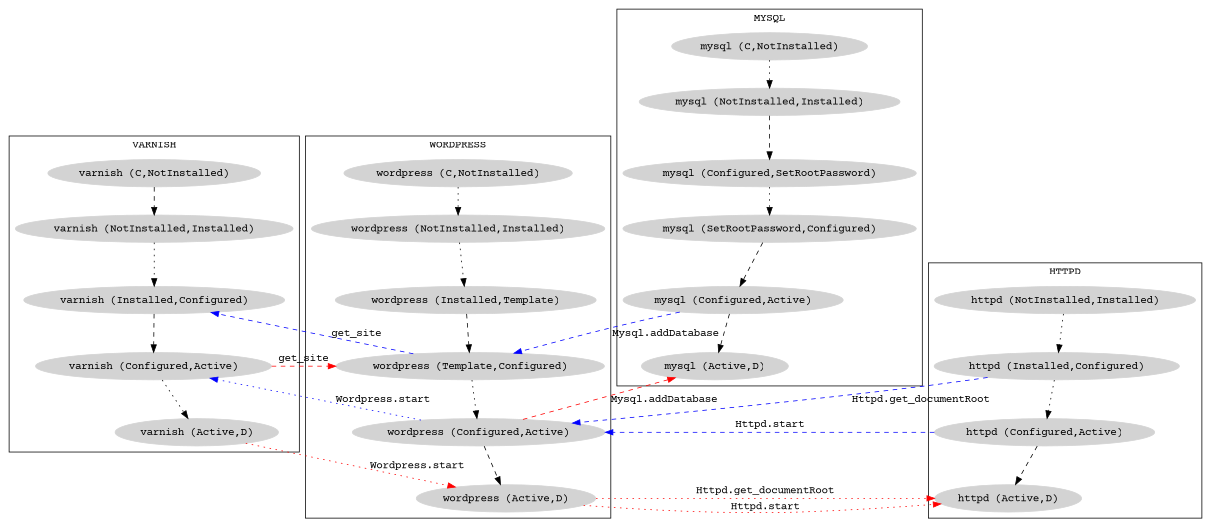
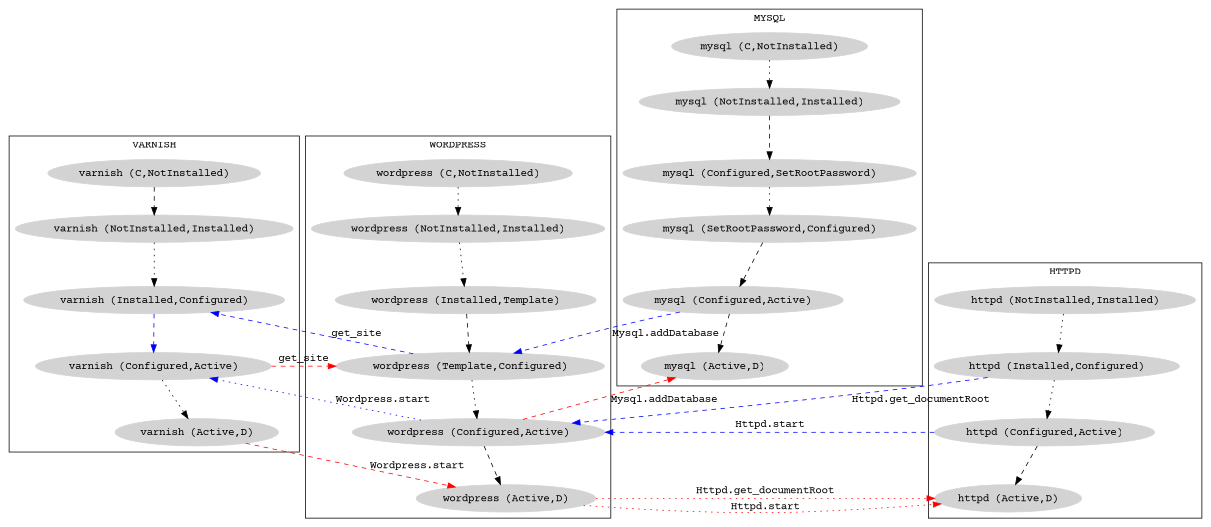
(154, 329) -> (154, 329)
(347, 464) -> (347, 464)
